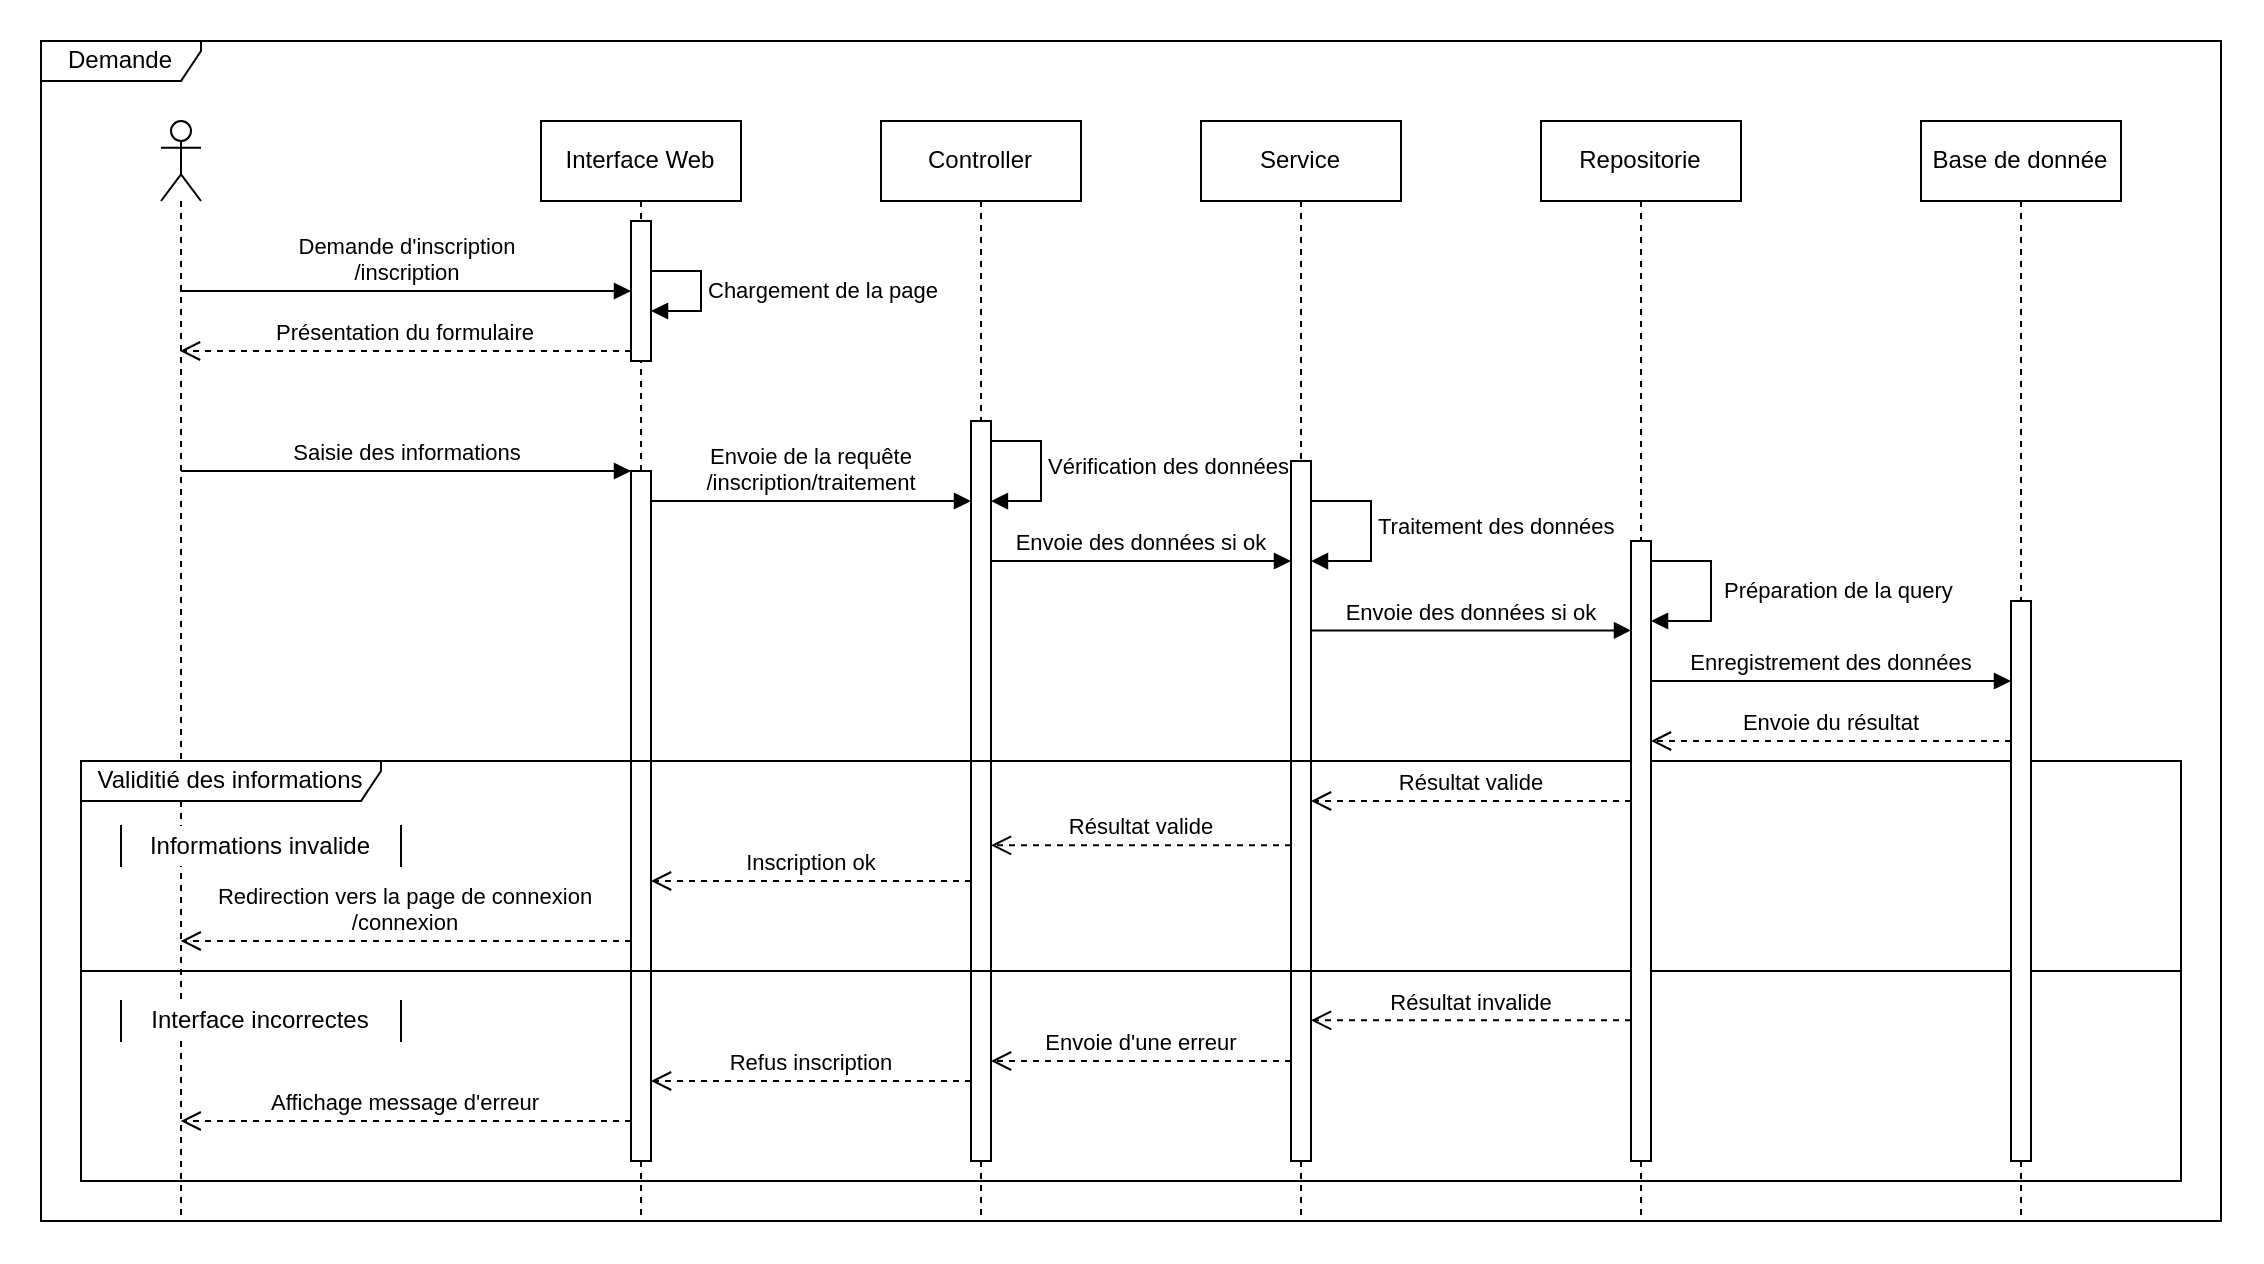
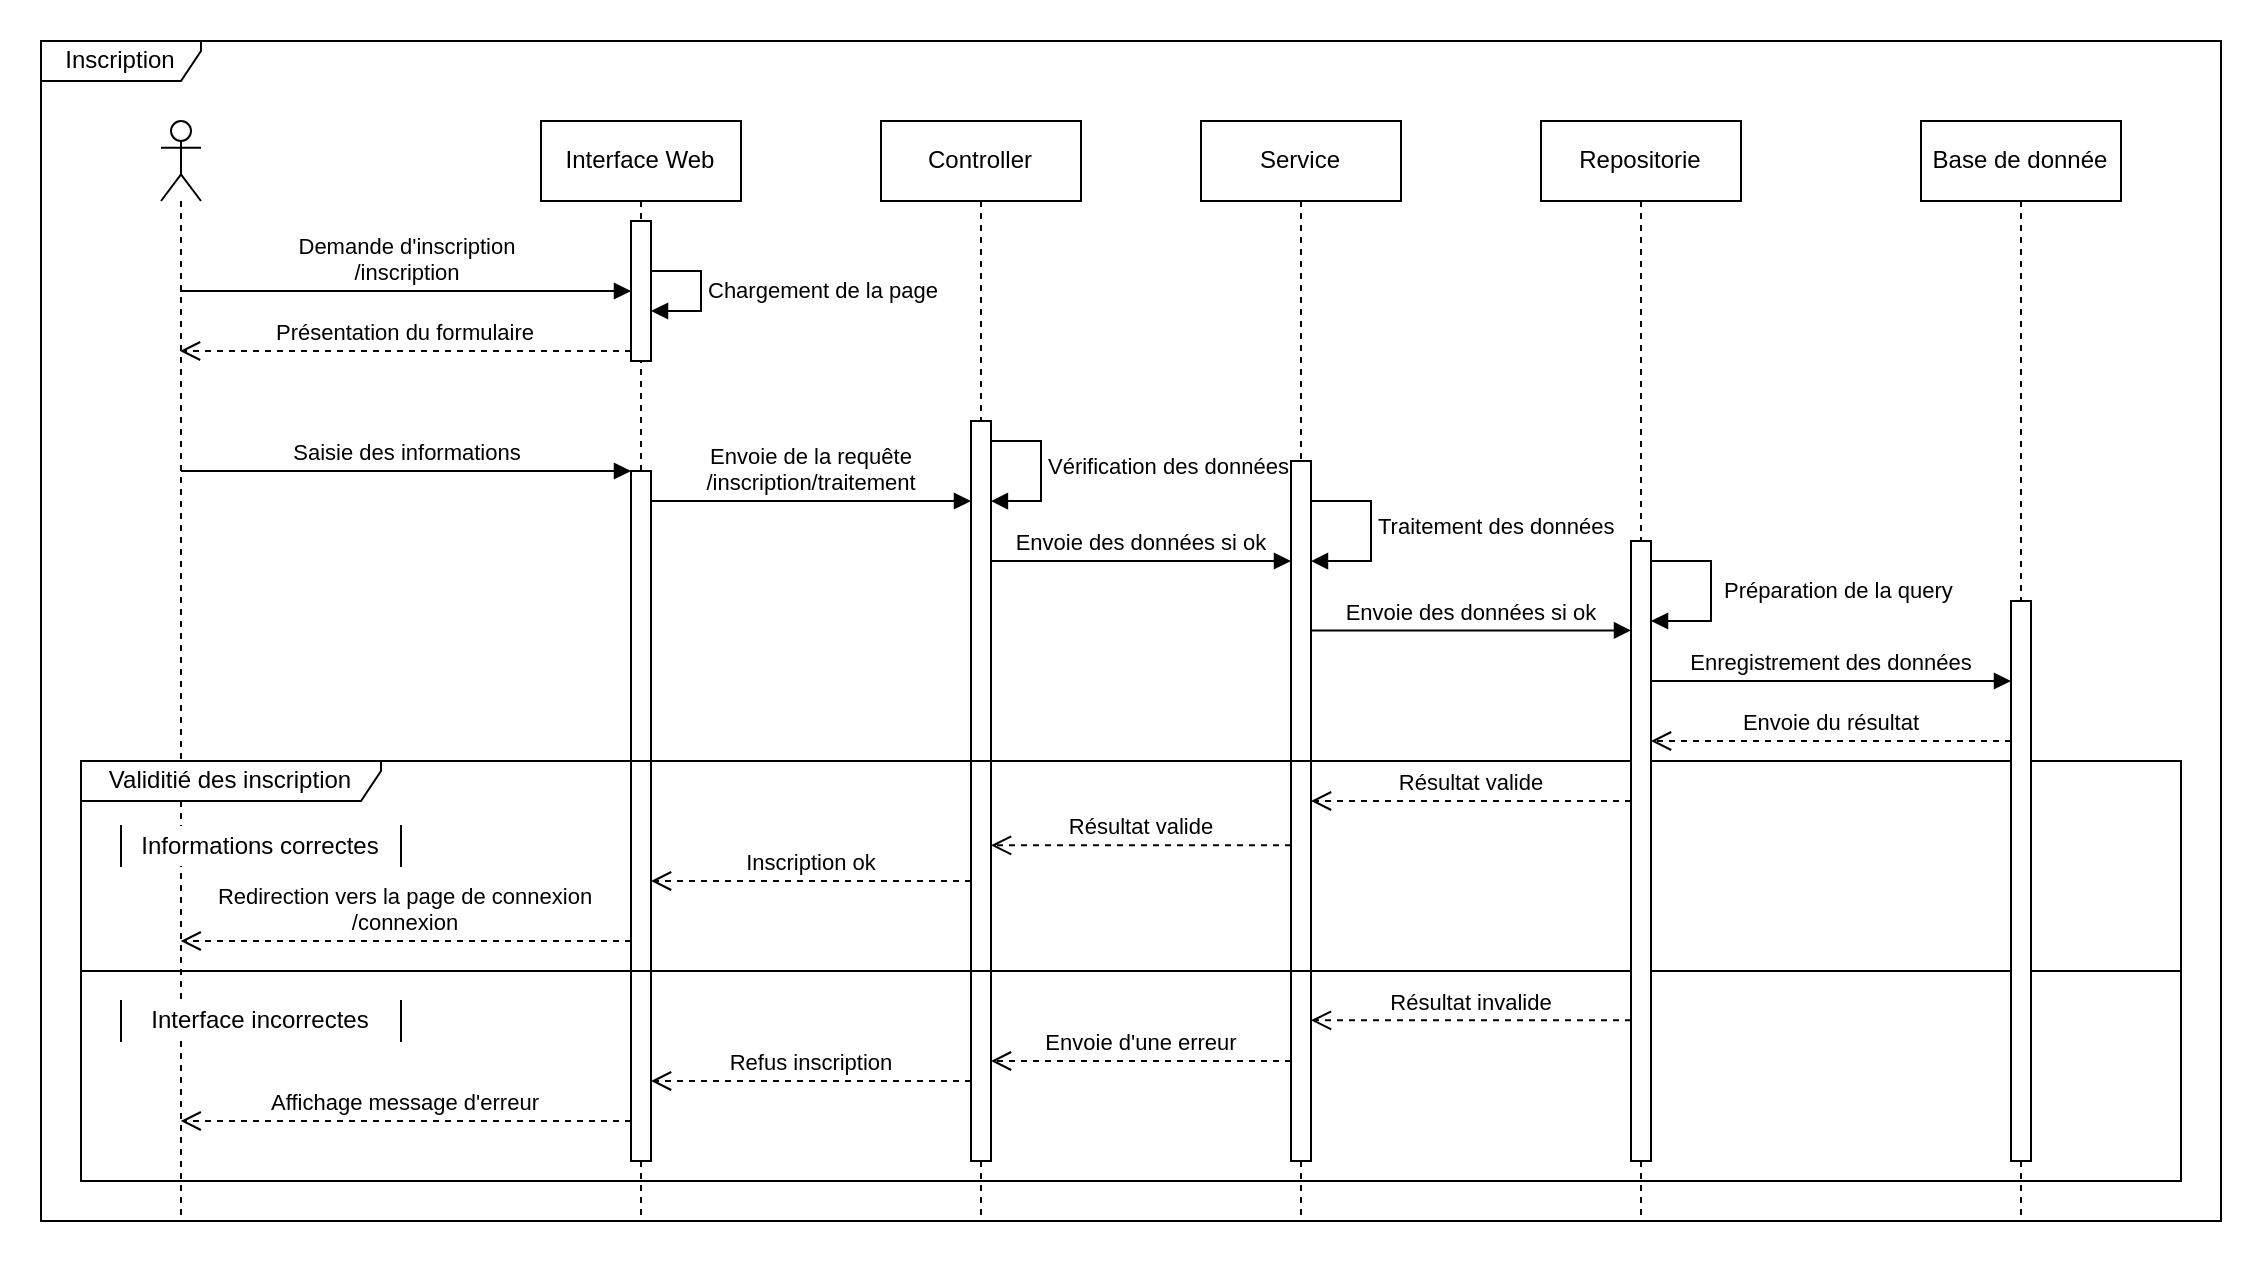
(121, 61) -> (121, 61)
(231, 781) -> (231, 781)
(261, 847) -> (261, 847)
